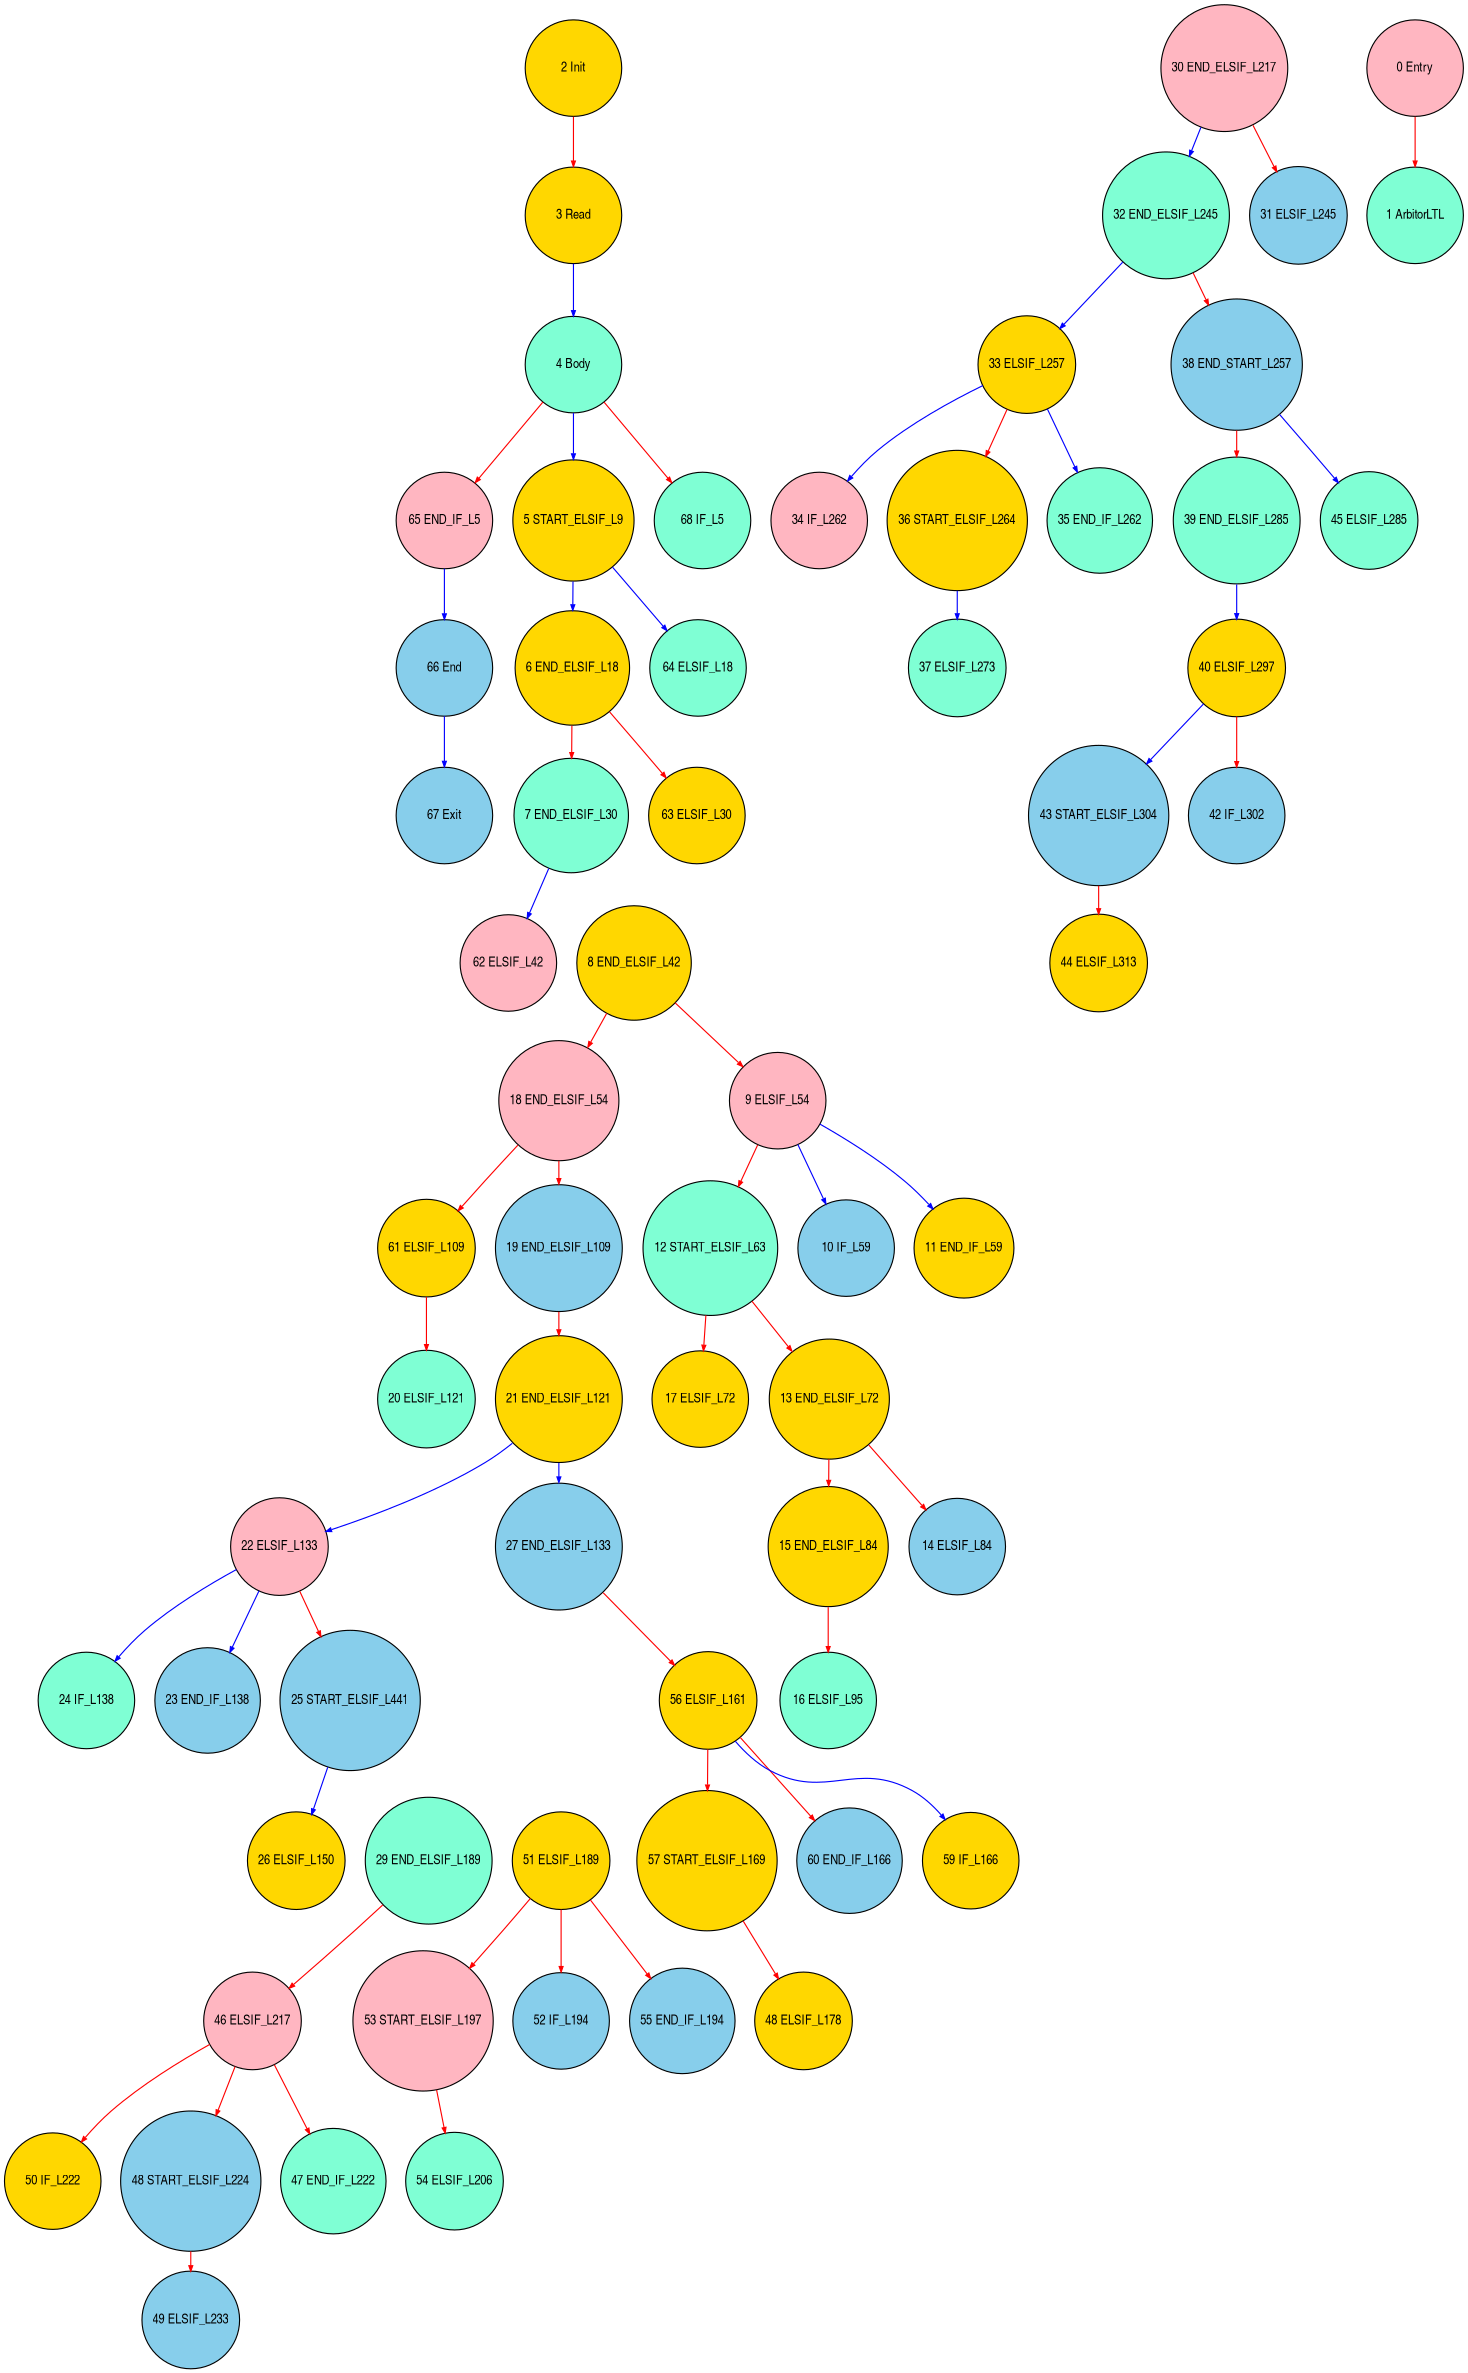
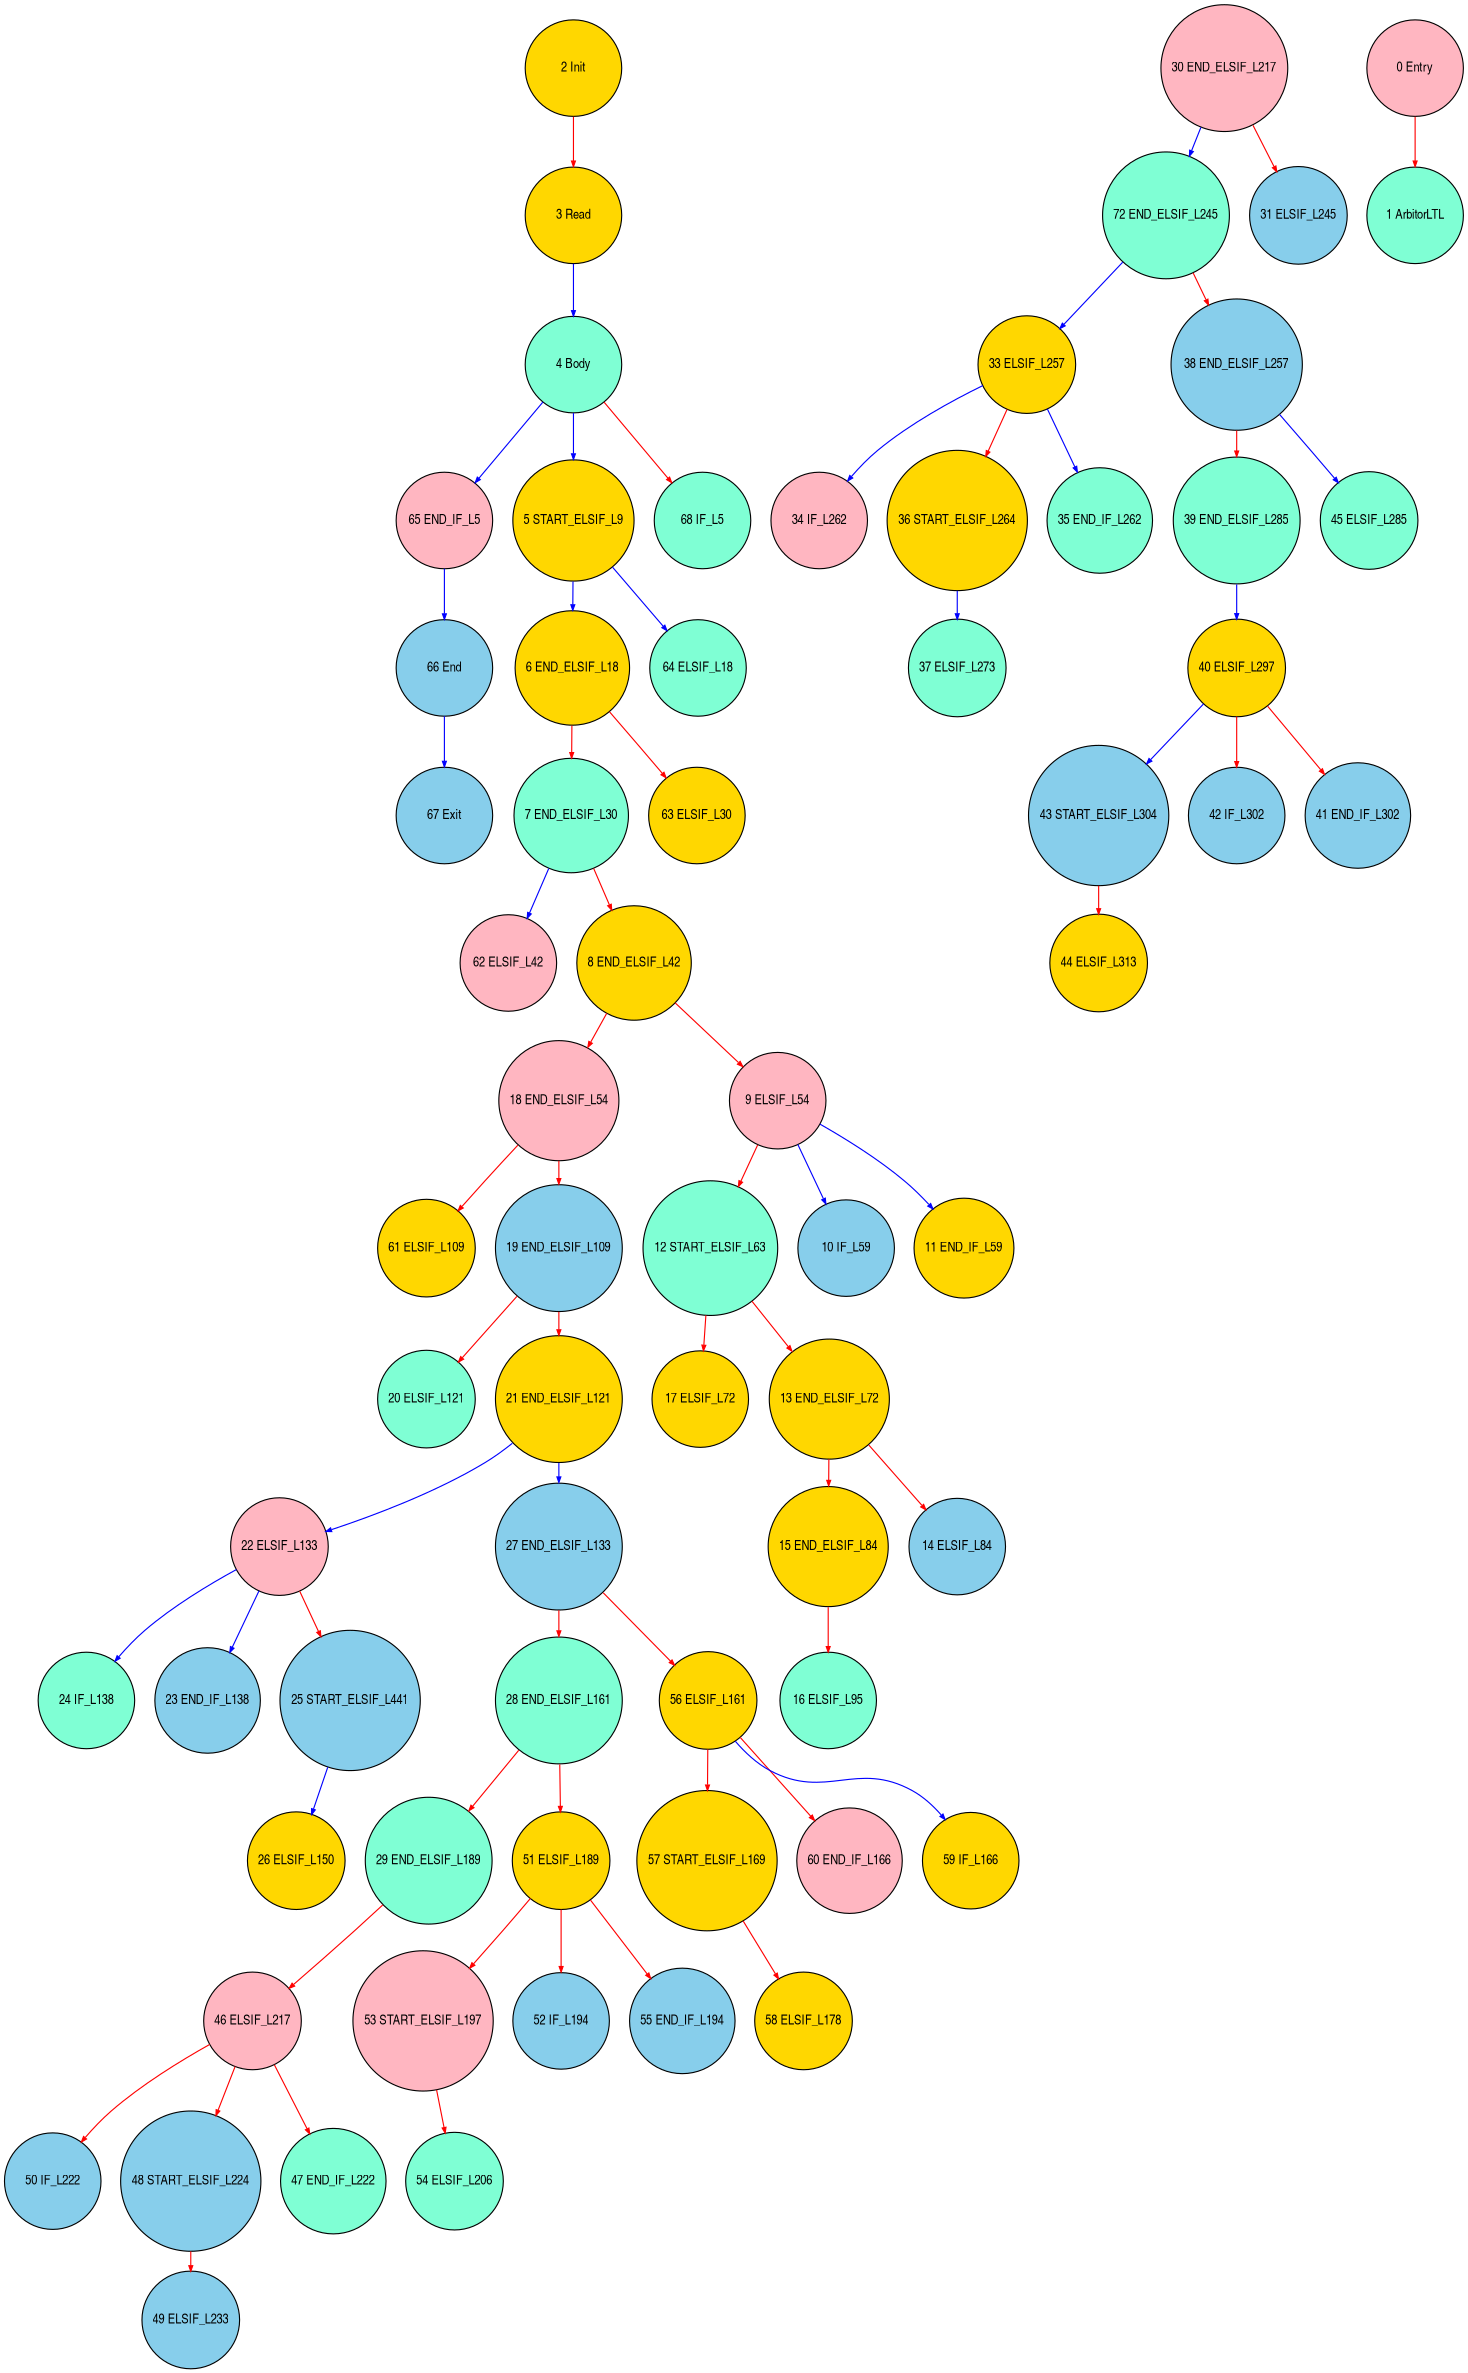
(1166, 215) -> (1166, 215)
(1237, 365) -> (1237, 365)
(511, 440) -> (511, 440)
none -> (1358, 816)
none -> (602, 887)
(426, 1321) -> (490, 1327)
none -> (559, 1700)
(850, 1861) -> (850, 1861)
(804, 2021) -> (804, 2021)
(53, 2181) -> (53, 2181)
